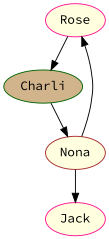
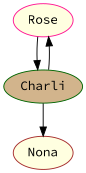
(93, 91) -> (49, 58)
(75, 219) -> none
